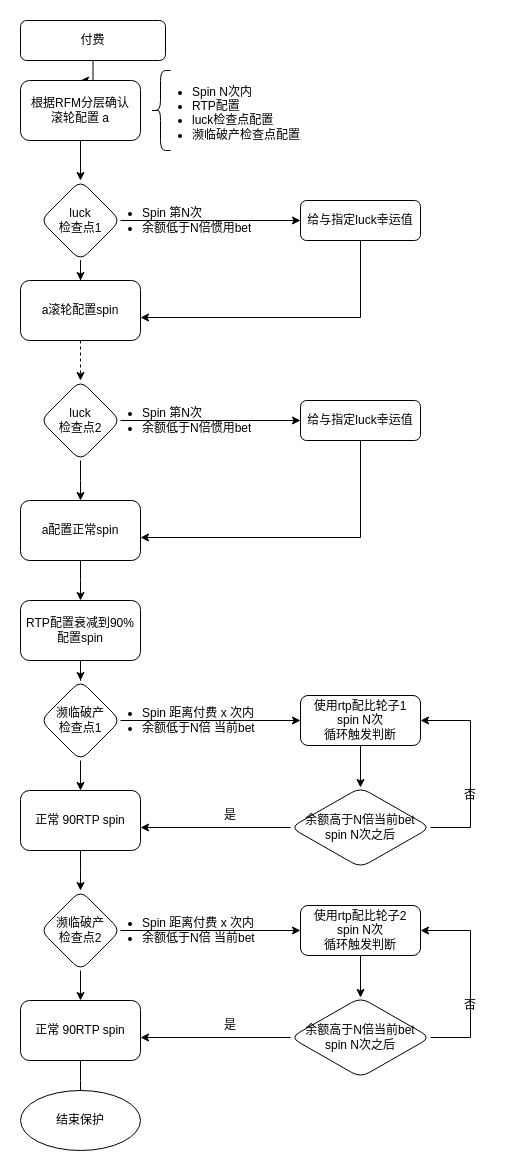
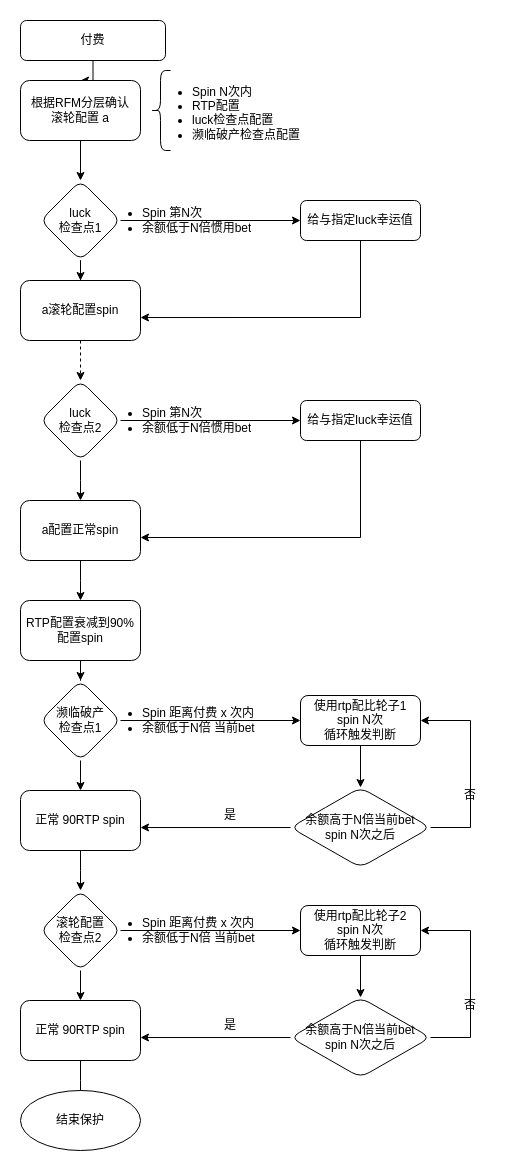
(81, 931) -> (81, 931)
